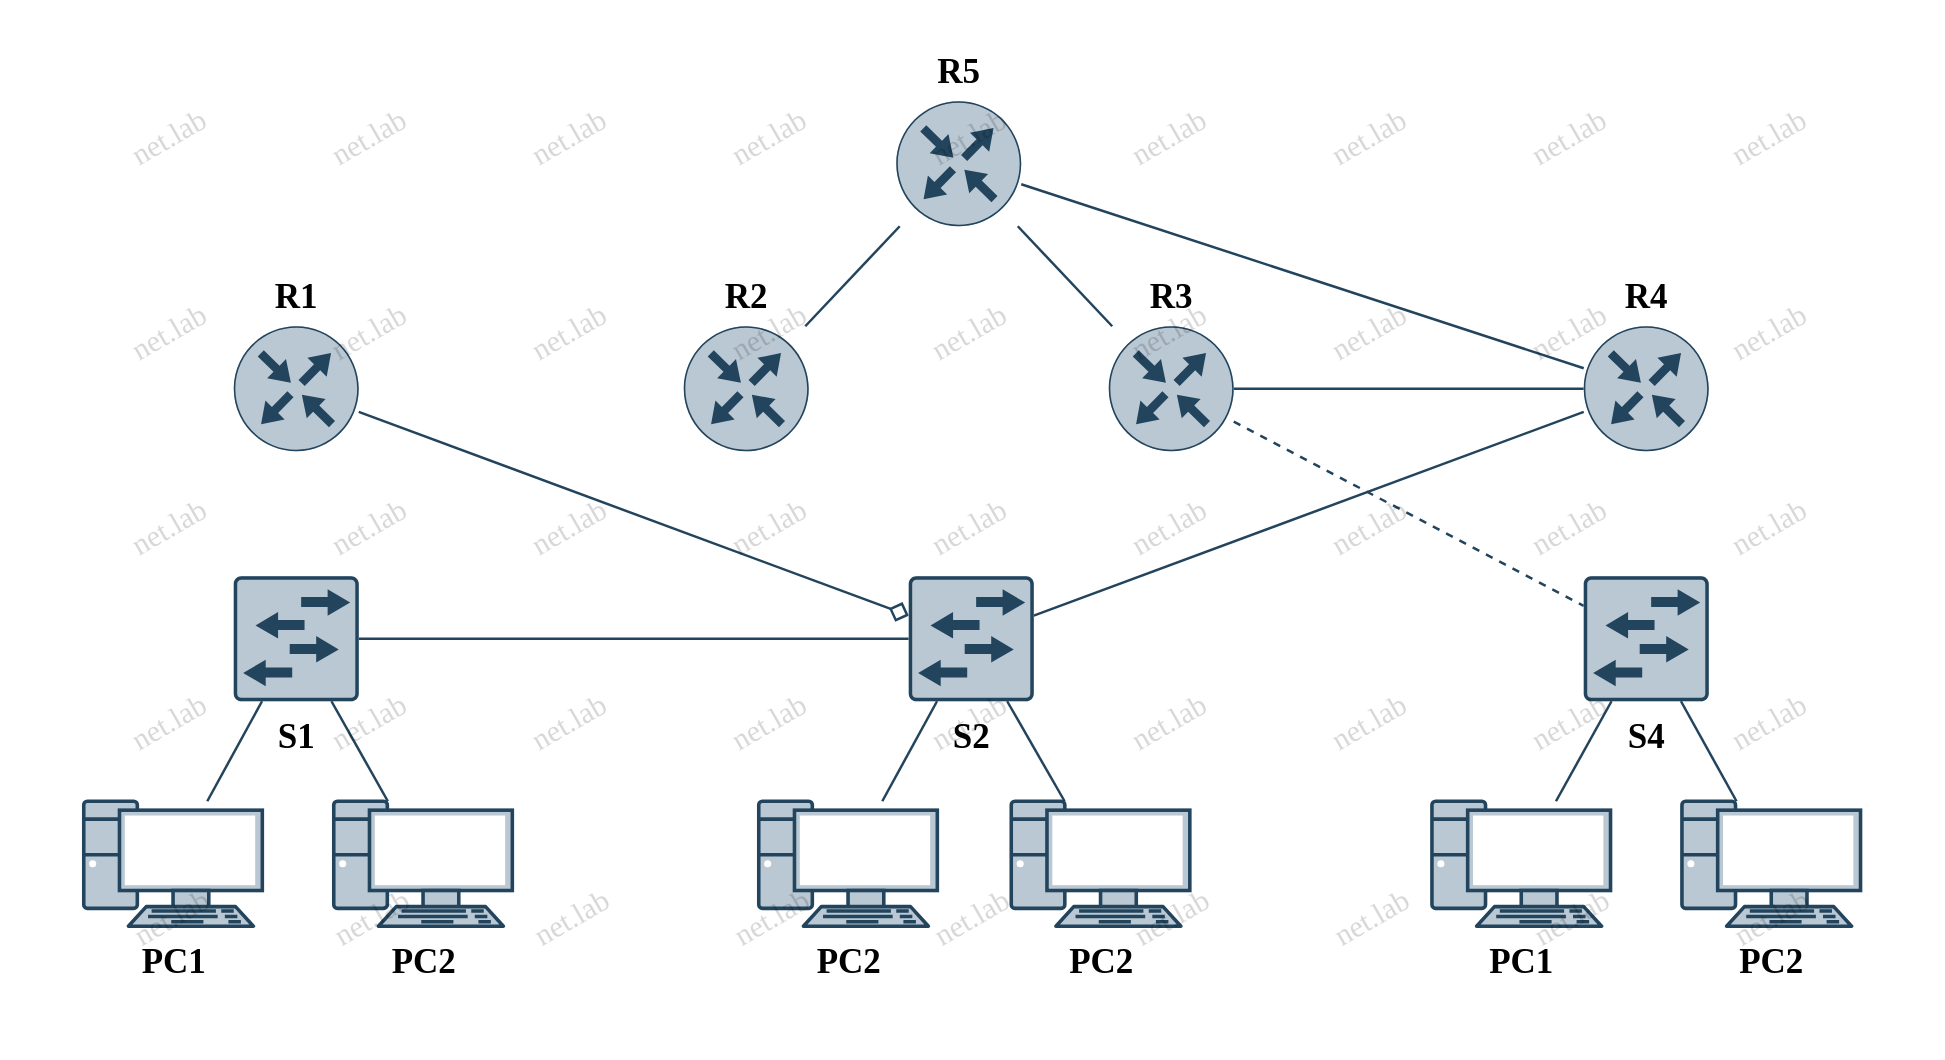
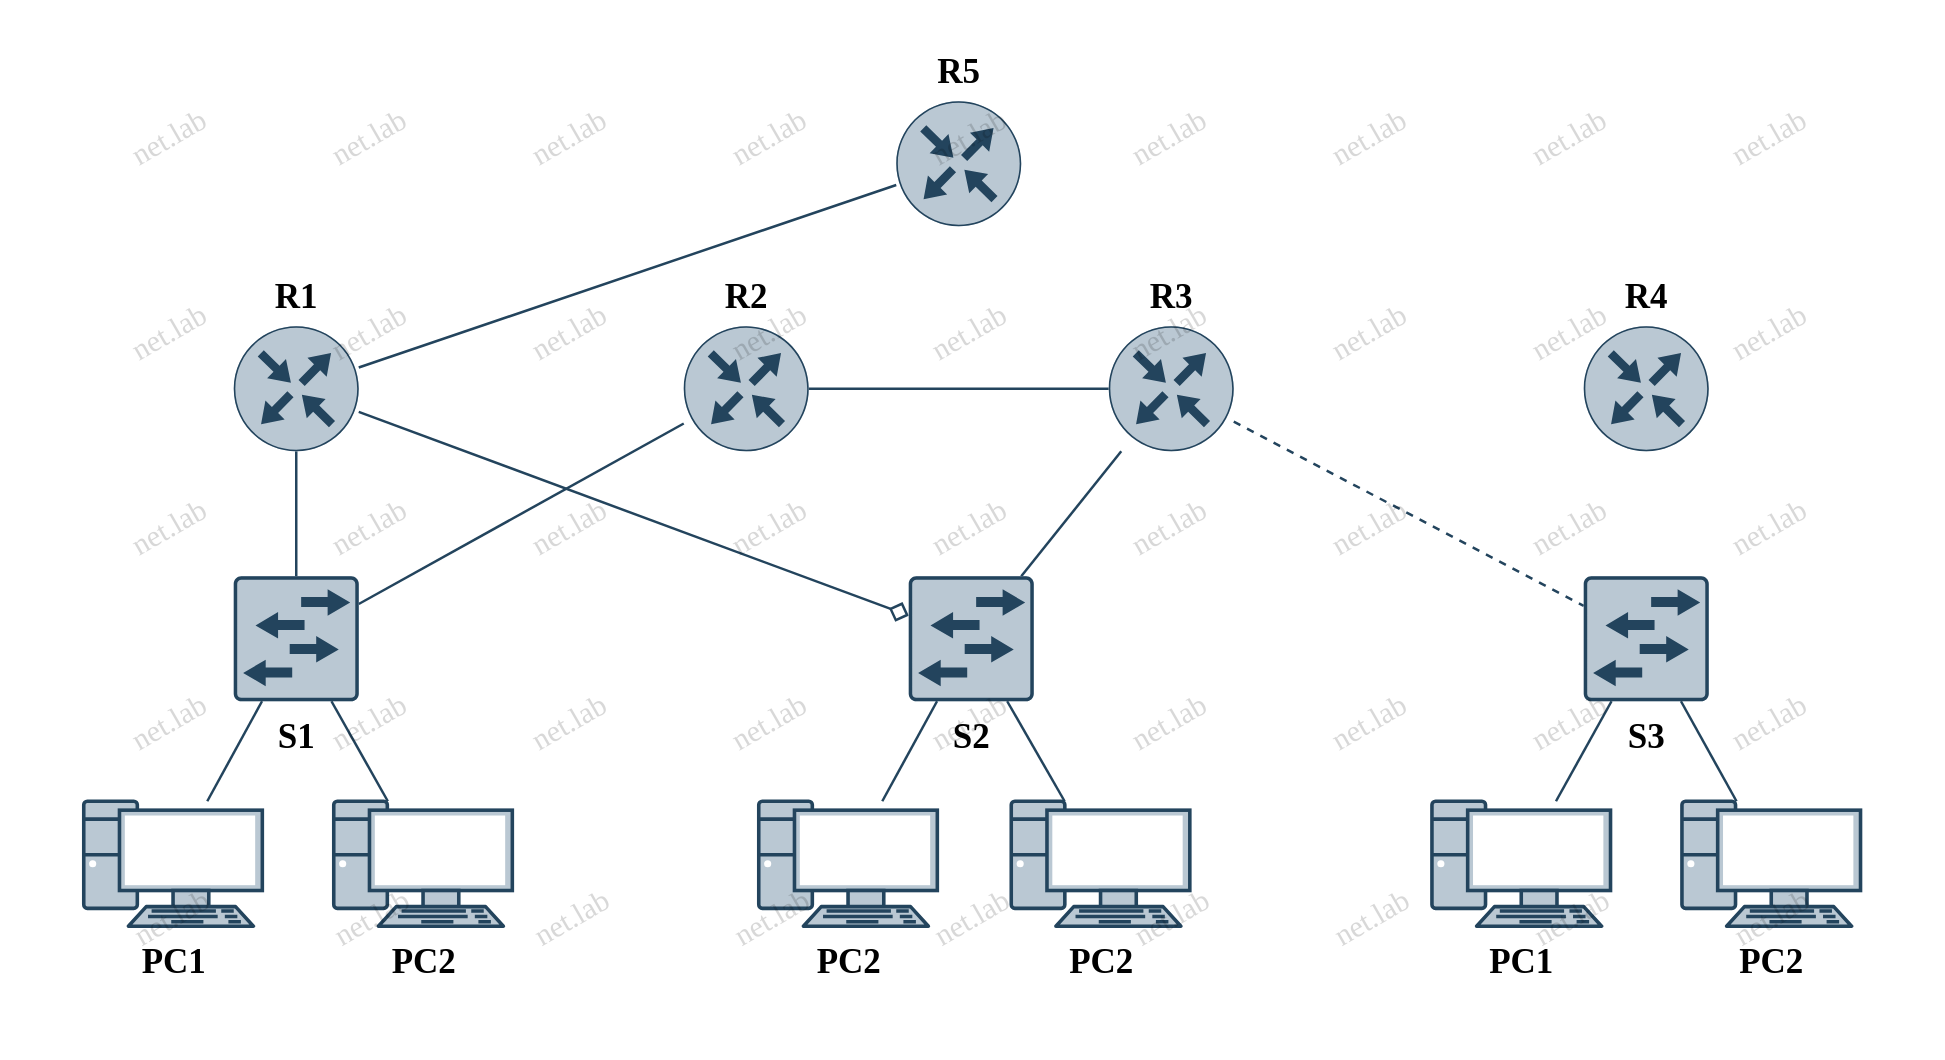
none -> (627, 276)
(1303, 276) -> none
(852, 277) -> (959, 389)
(1065, 277) -> none
(1409, 389) -> (1071, 514)
none -> (296, 513)
(1198, 555) -> none
(634, 639) -> (459, 548)
(1648, 740) -> (1648, 740)
